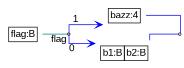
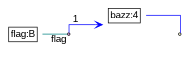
(124, 53) -> none
